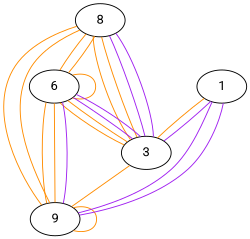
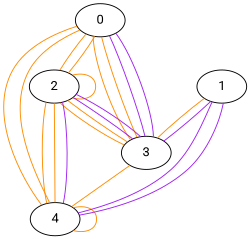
(100, 20) -> (100, 20)
(54, 87) -> (54, 87)
(55, 219) -> (55, 219)
